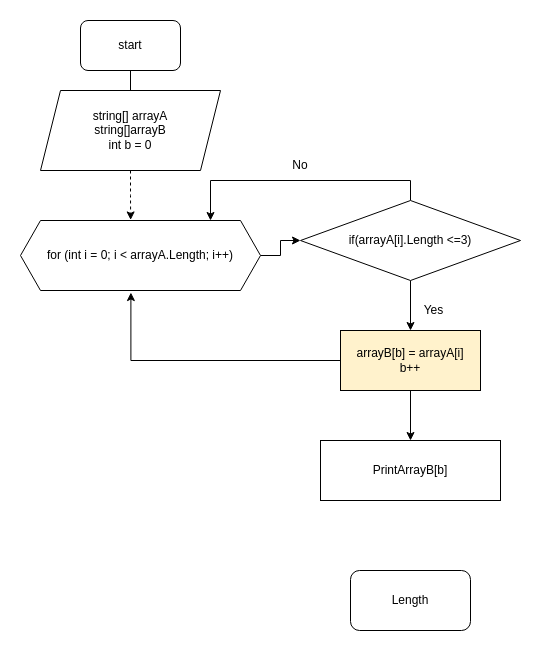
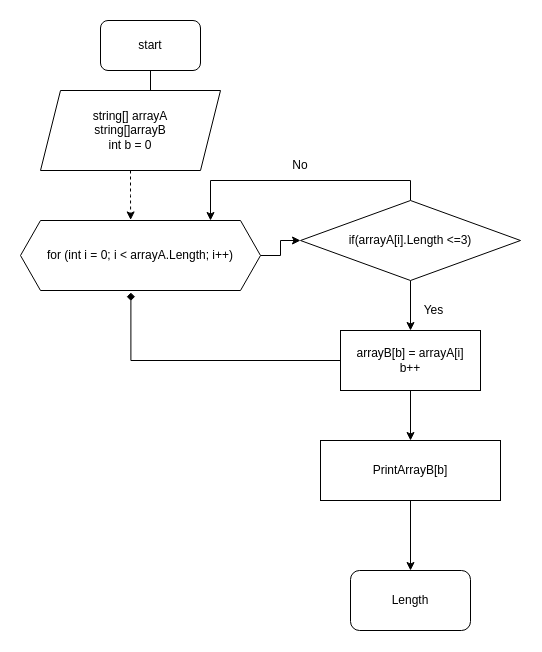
(131, 46) -> (151, 46)
(131, 301) -> (131, 301)
(411, 361) -> (411, 361)
none -> (411, 532)
